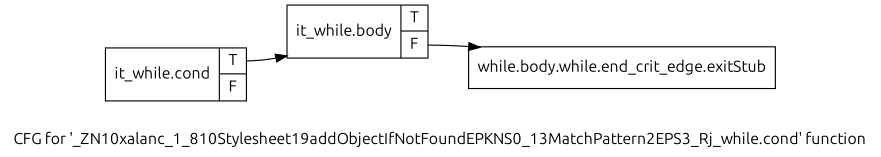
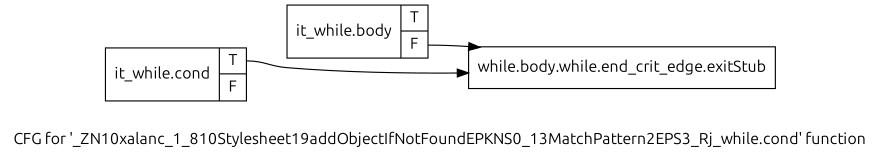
(261, 60) -> (351, 71)
